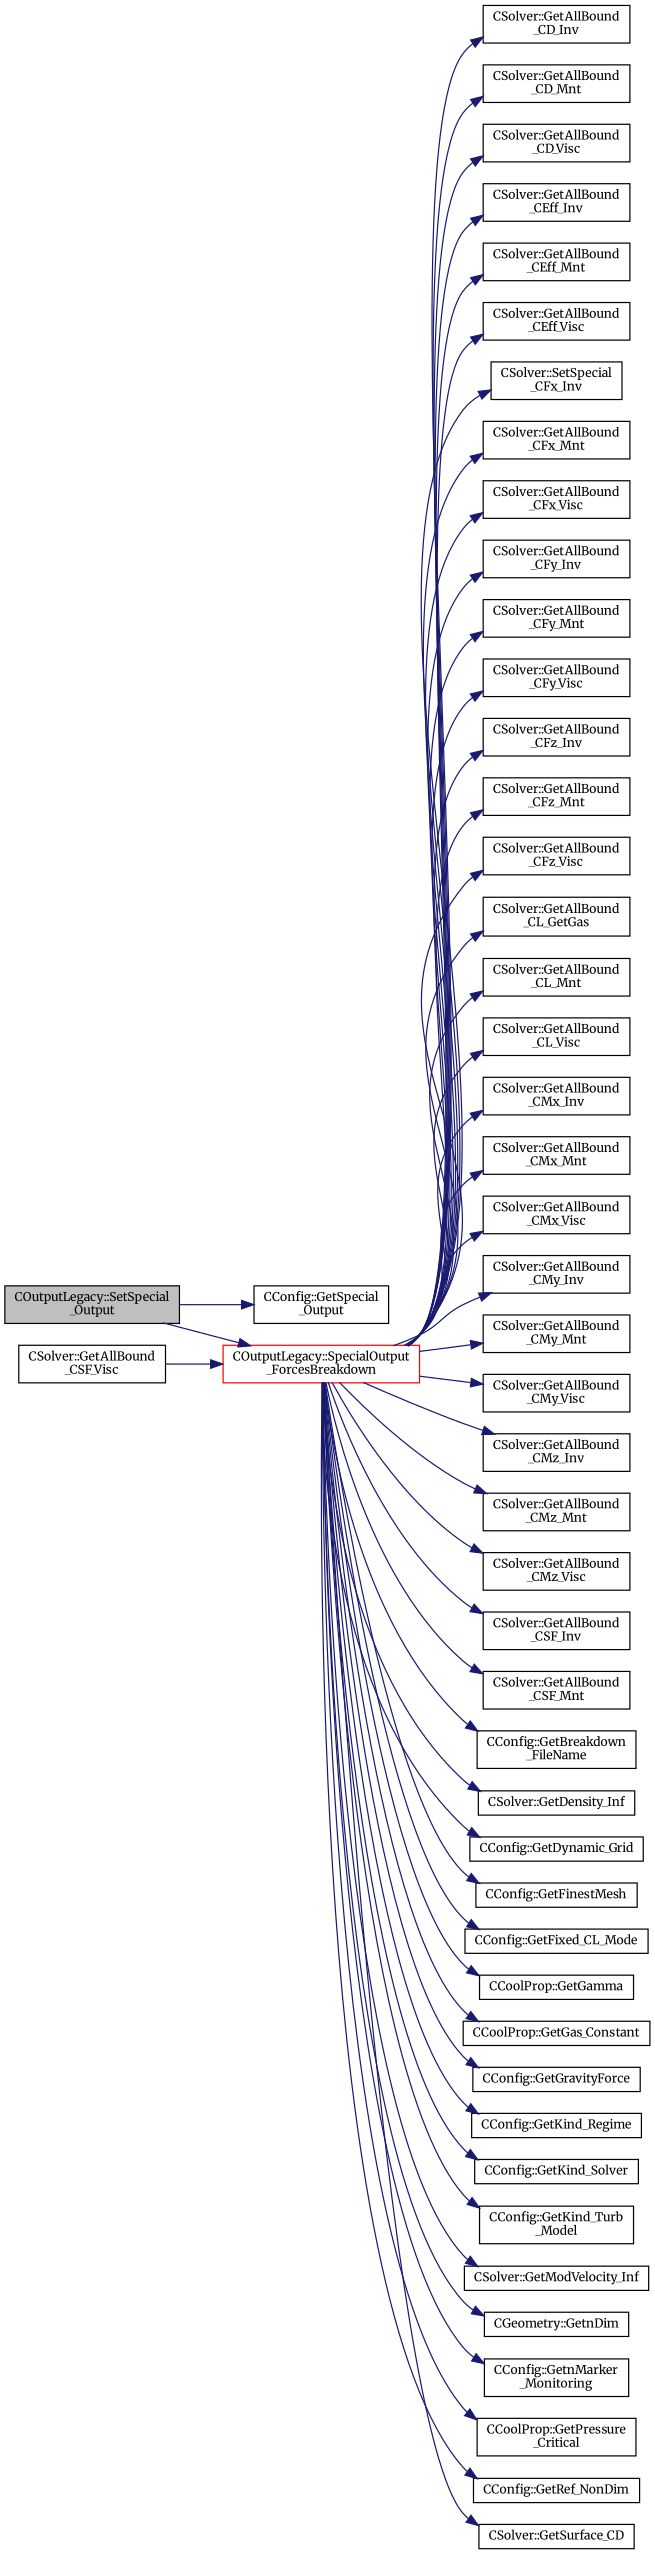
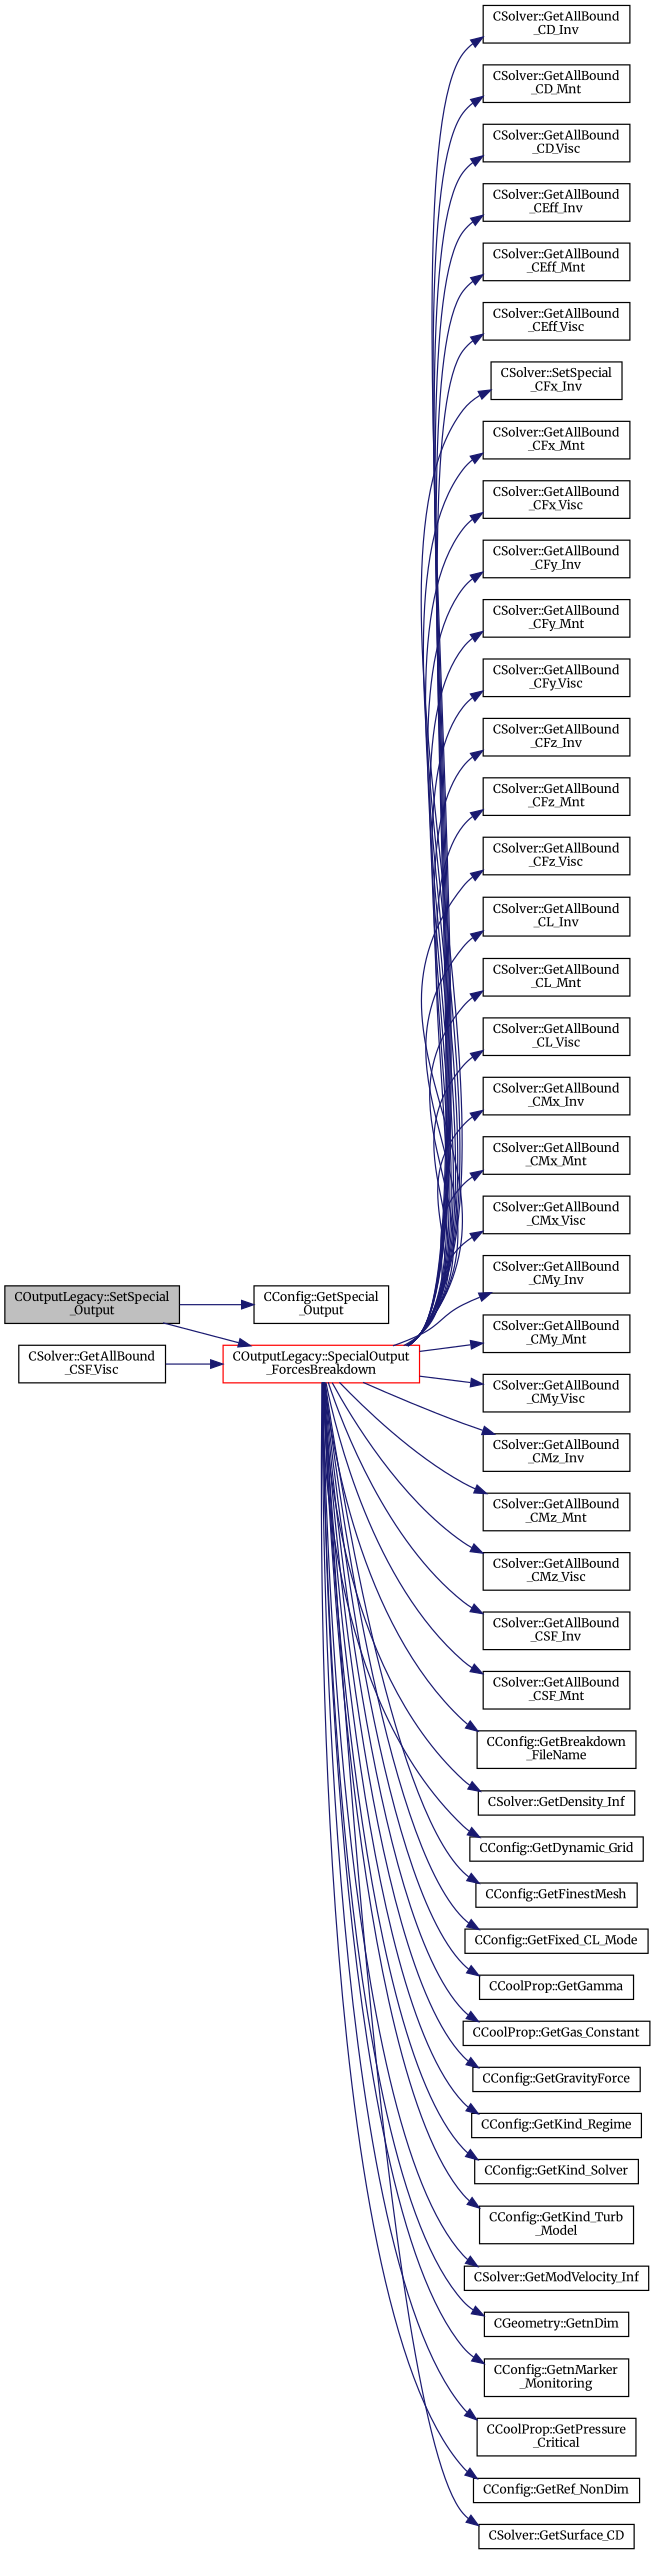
(557, 917) -> (557, 917)
